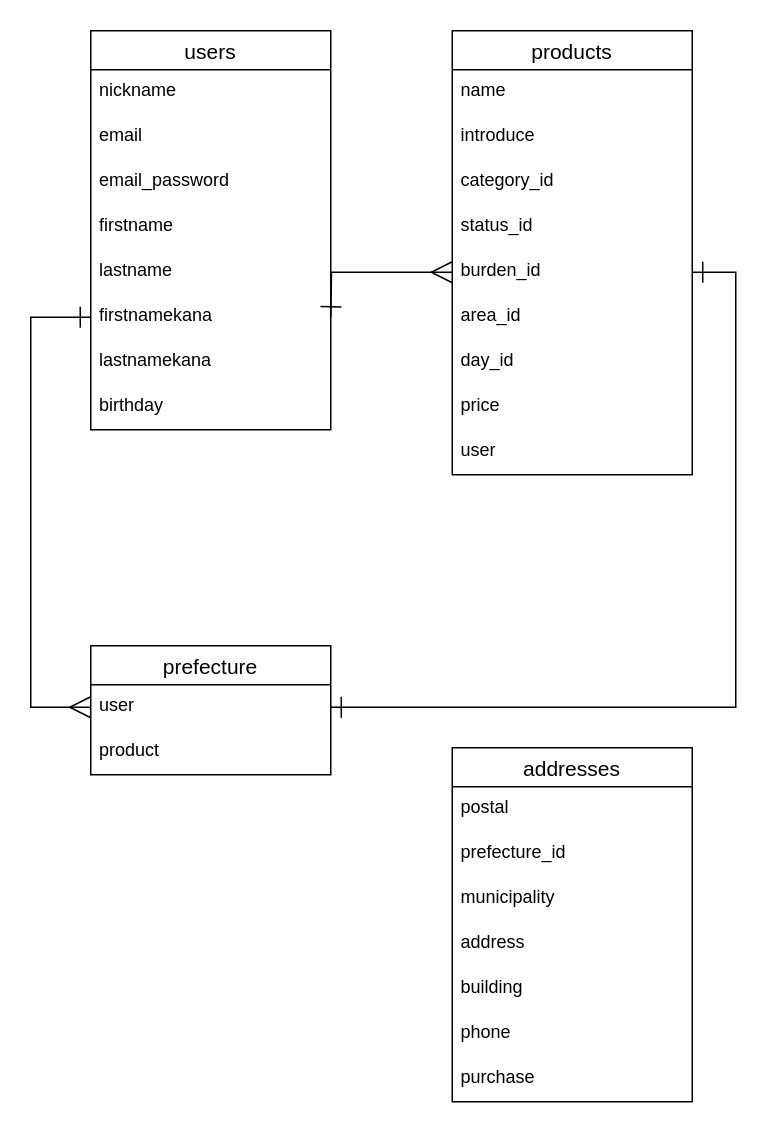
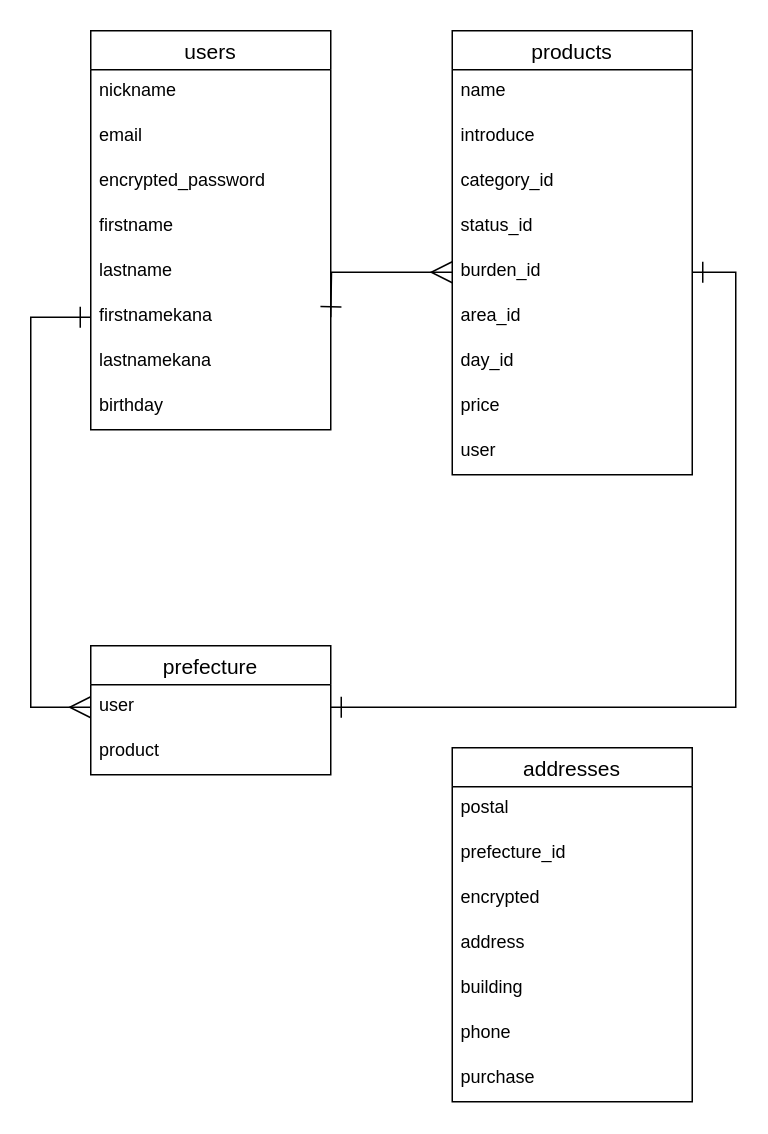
(165, 180) -> (190, 180)
(512, 897) -> (506, 897)
